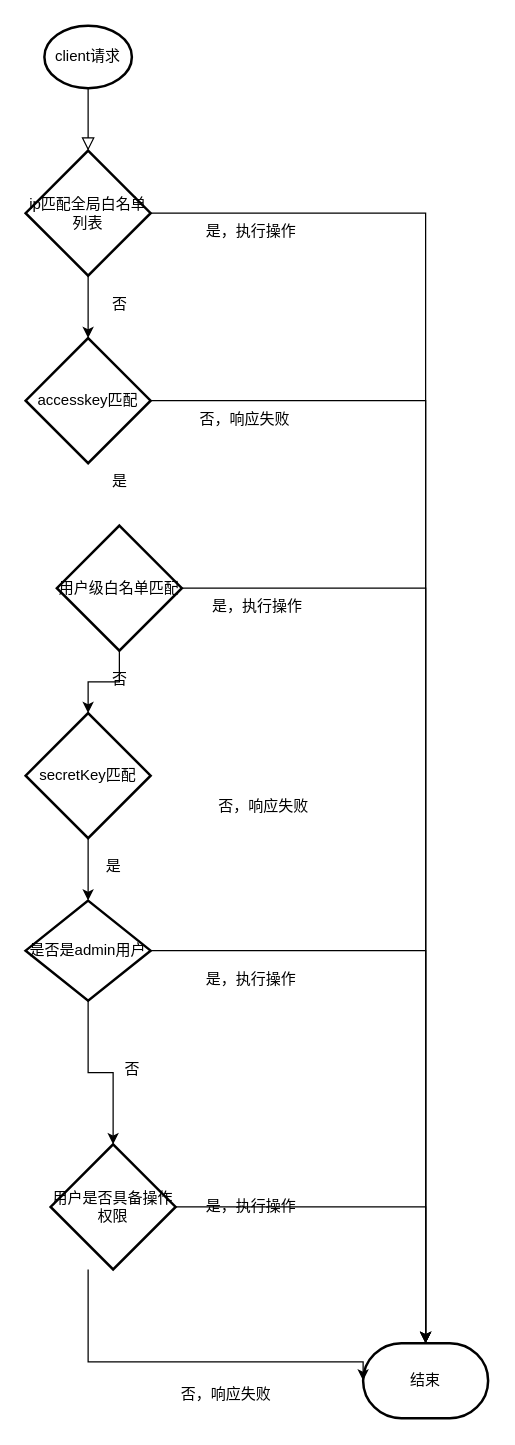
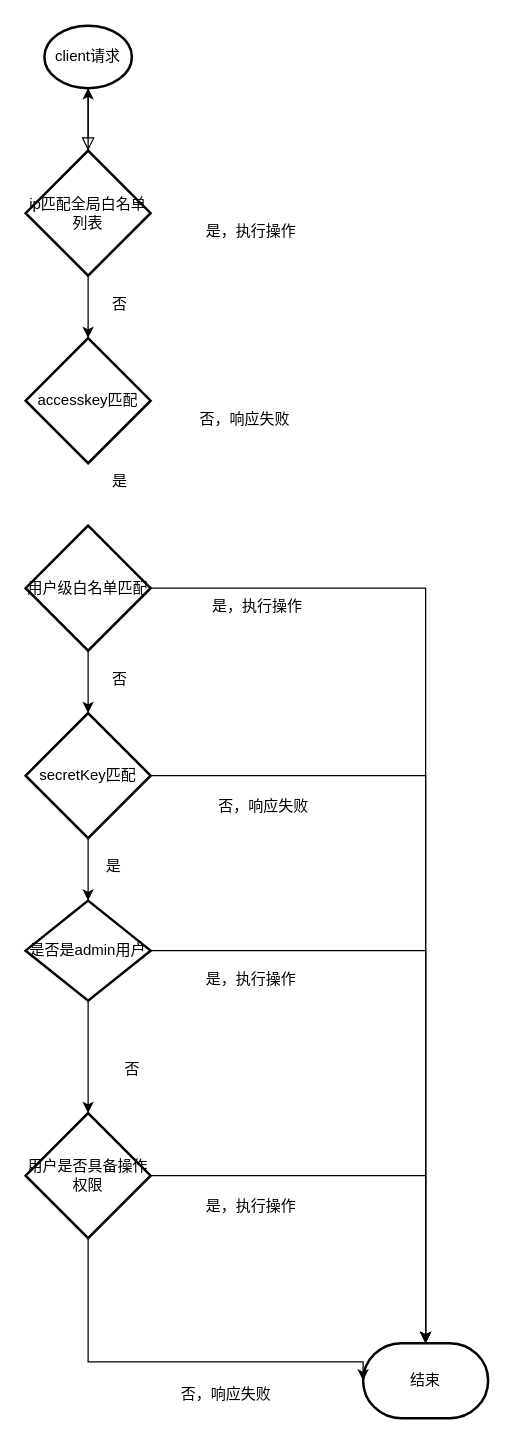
(381, 213) -> (88, 144)
(287, 401) -> none
(119, 588) -> (88, 588)
none -> (287, 776)
(113, 1207) -> (88, 1176)
